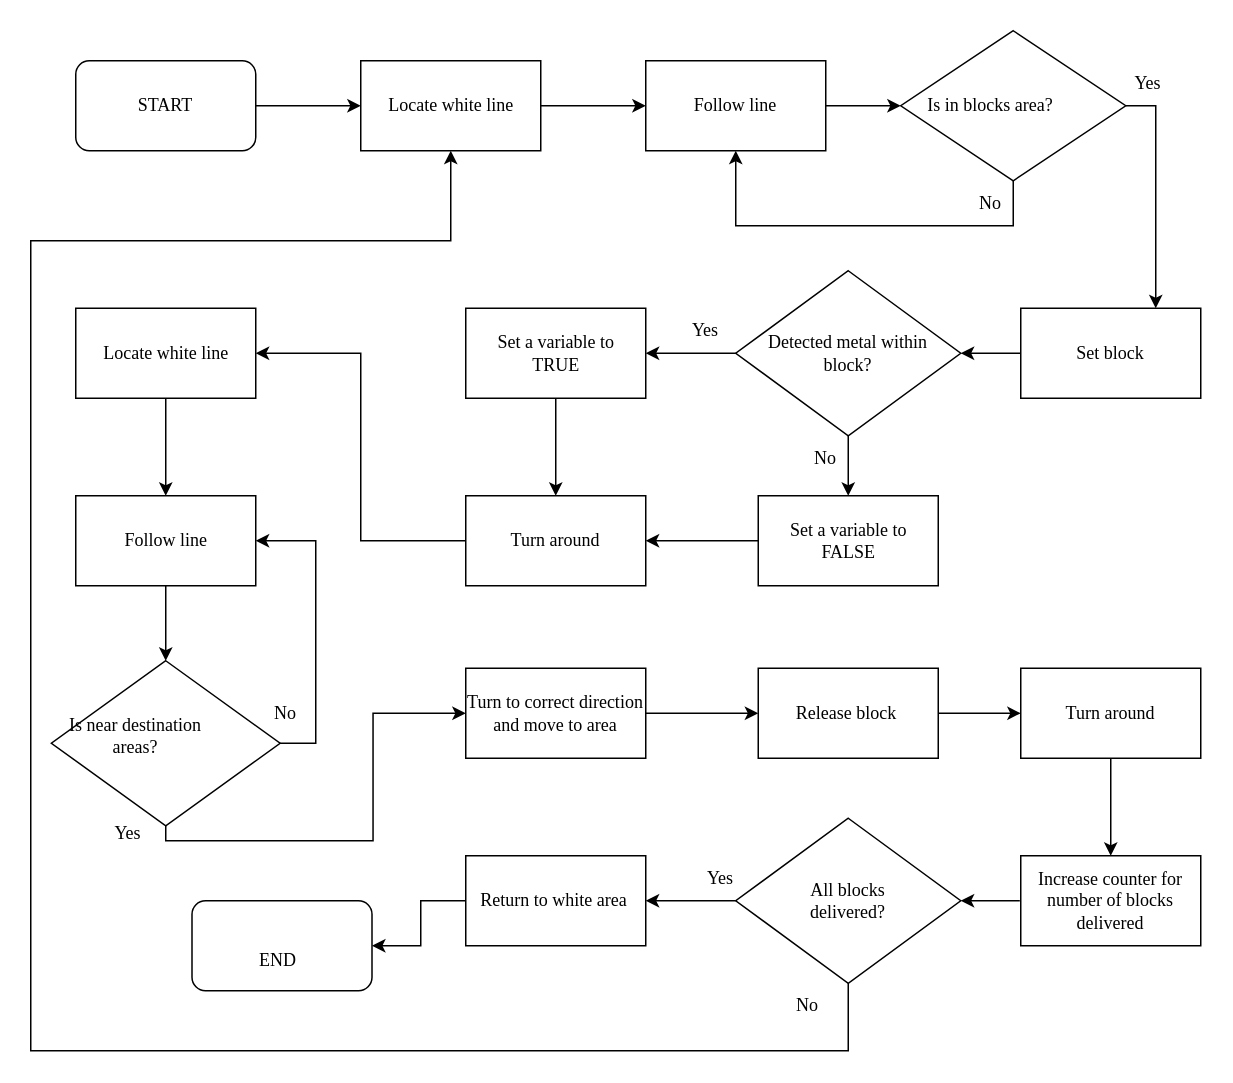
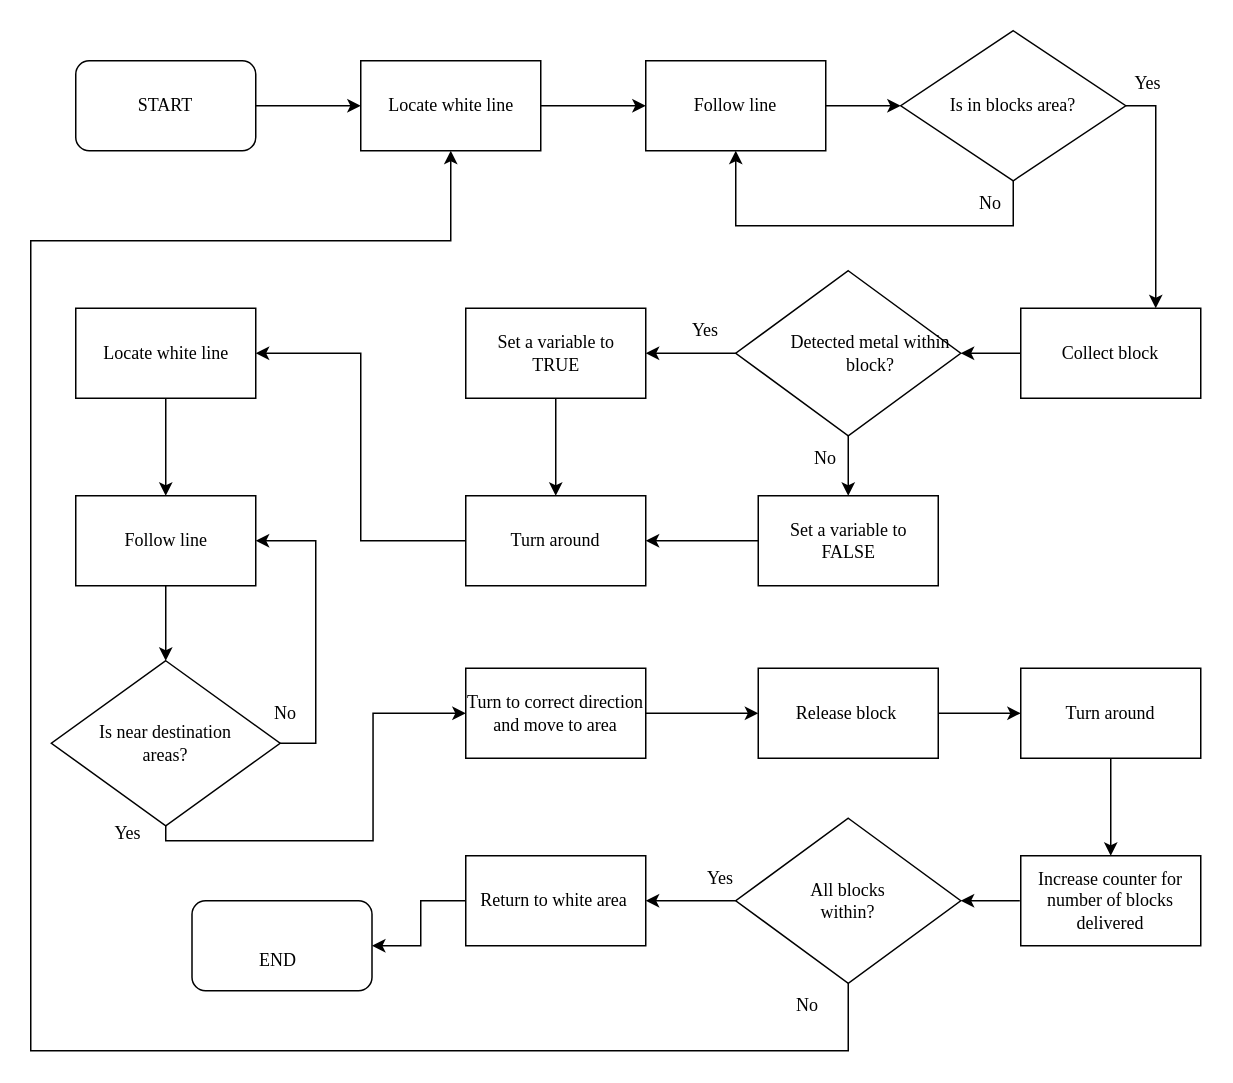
(991, 106) -> (1013, 106)
(848, 353) -> (871, 353)
(1111, 353) -> (1111, 353)
(136, 736) -> (166, 743)
(848, 901) -> (848, 901)
